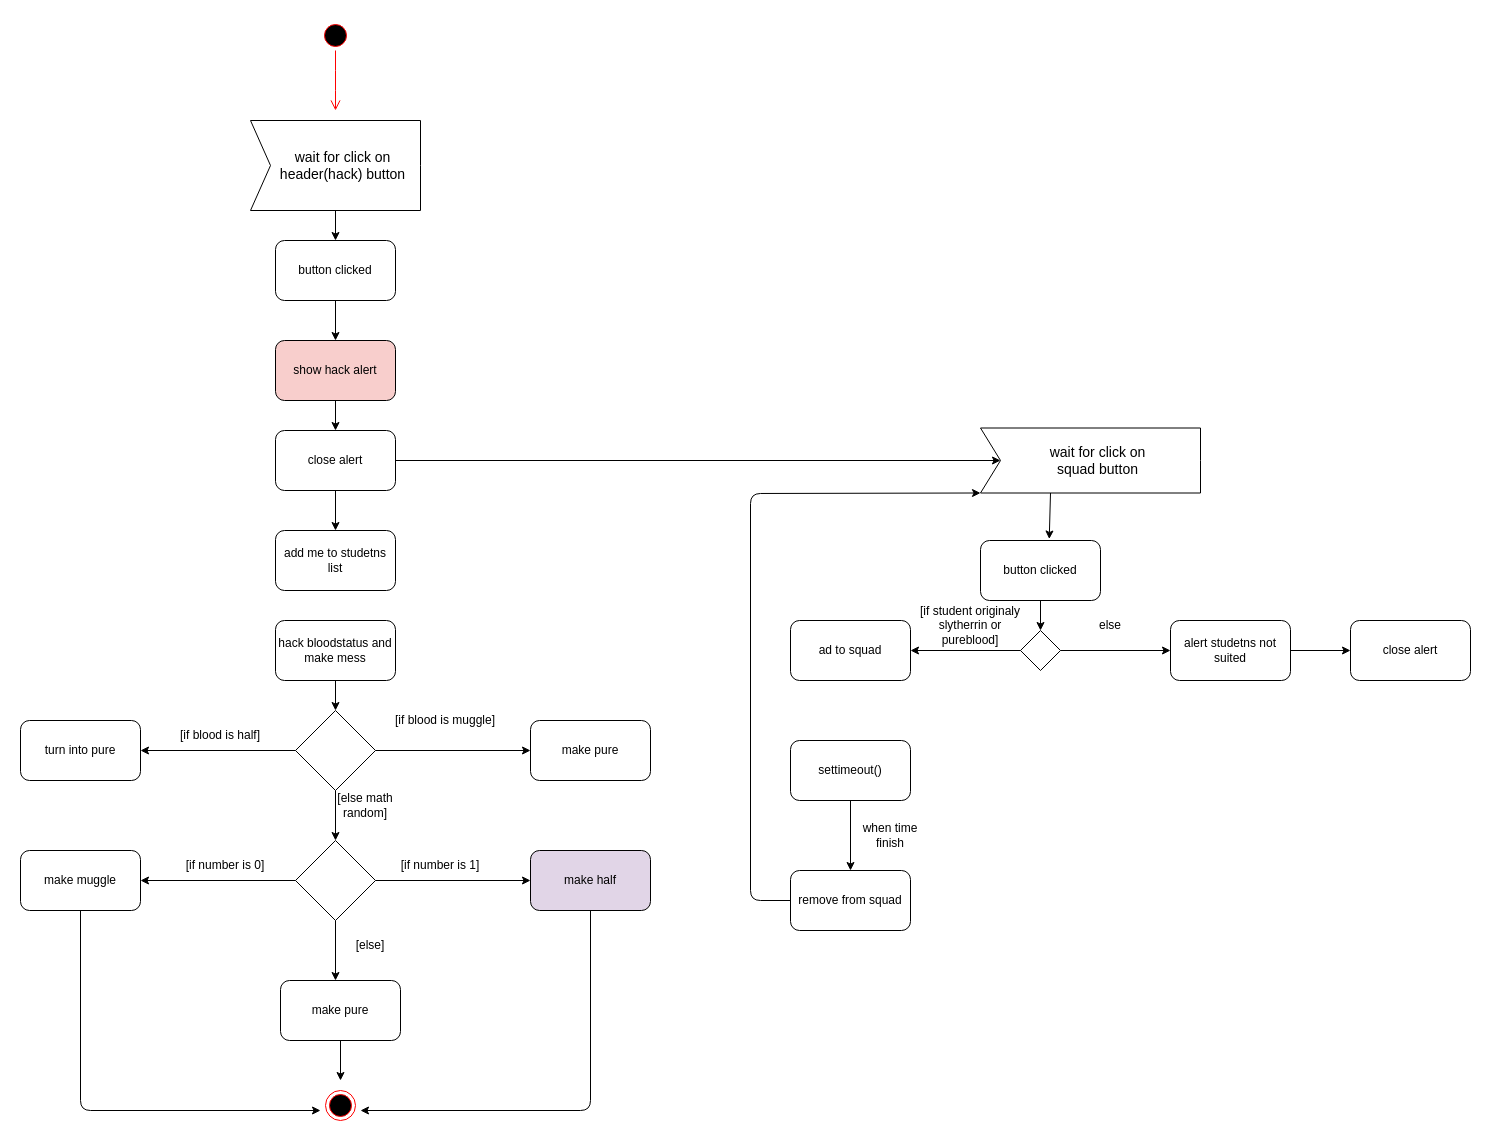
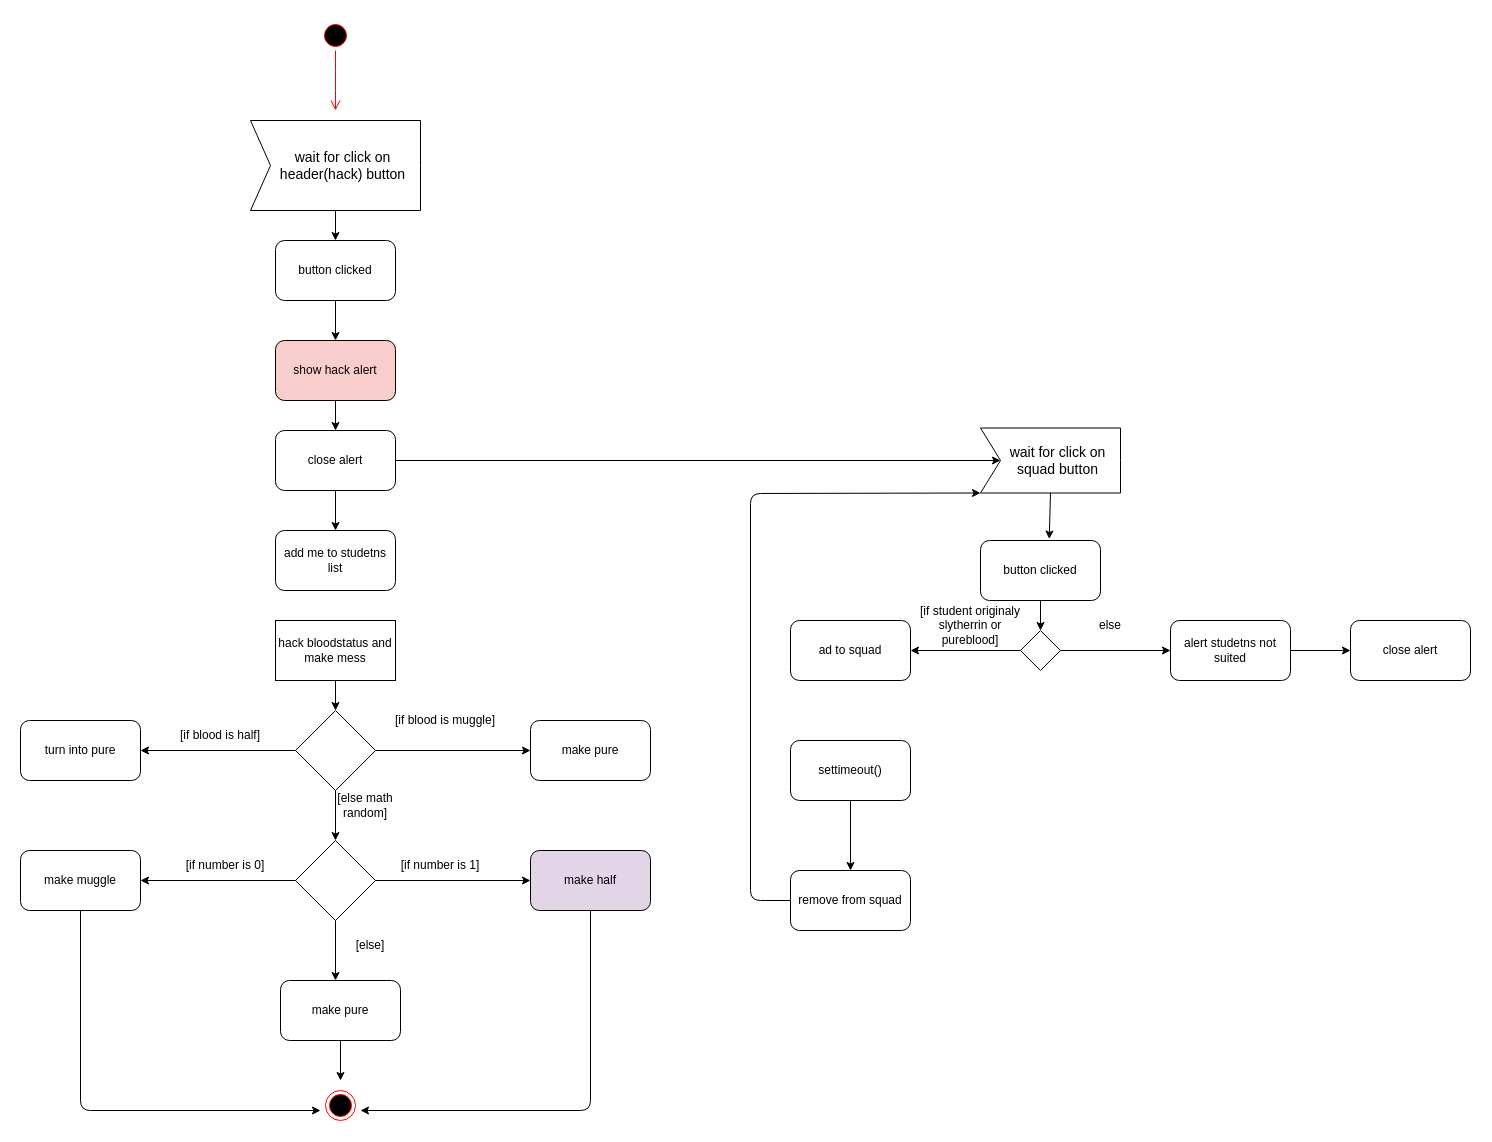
(1091, 461) -> (1051, 461)
(336, 651) -> (336, 651)
(891, 836) -> none
